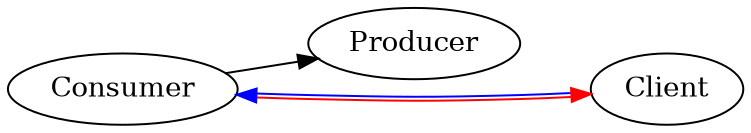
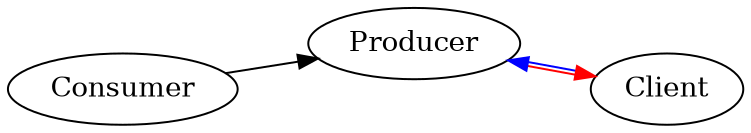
(414, 99) -> (552, 68)
